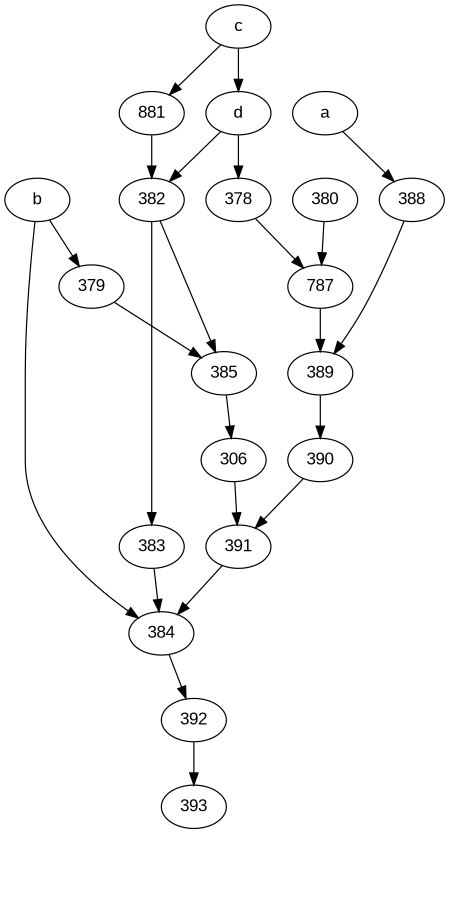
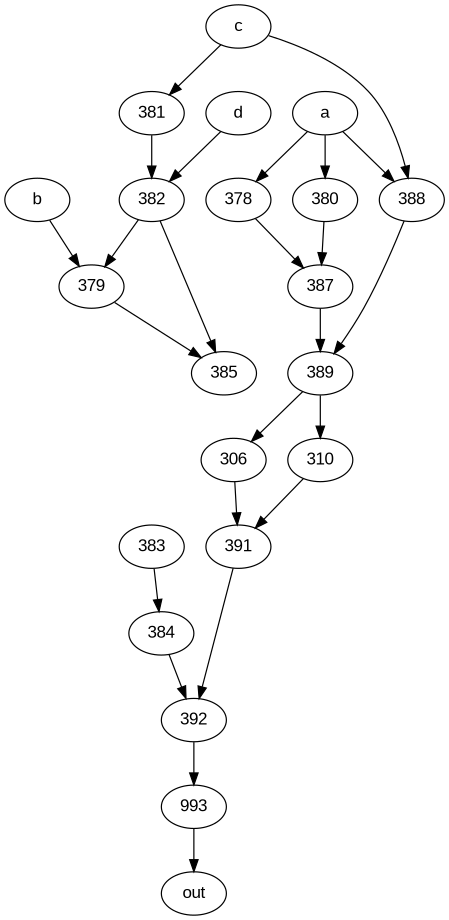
(238, 64) -> (357, 81)
(152, 113) -> (152, 113)
(238, 151) -> (286, 152)
none -> (325, 151)
(320, 287) -> (320, 287)
(152, 367) -> (125, 238)
(228, 411) -> (281, 412)
(25, 435) -> none
(320, 460) -> (320, 460)
(204, 586) -> (218, 627)
(194, 807) -> (194, 807)
none -> (194, 893)
